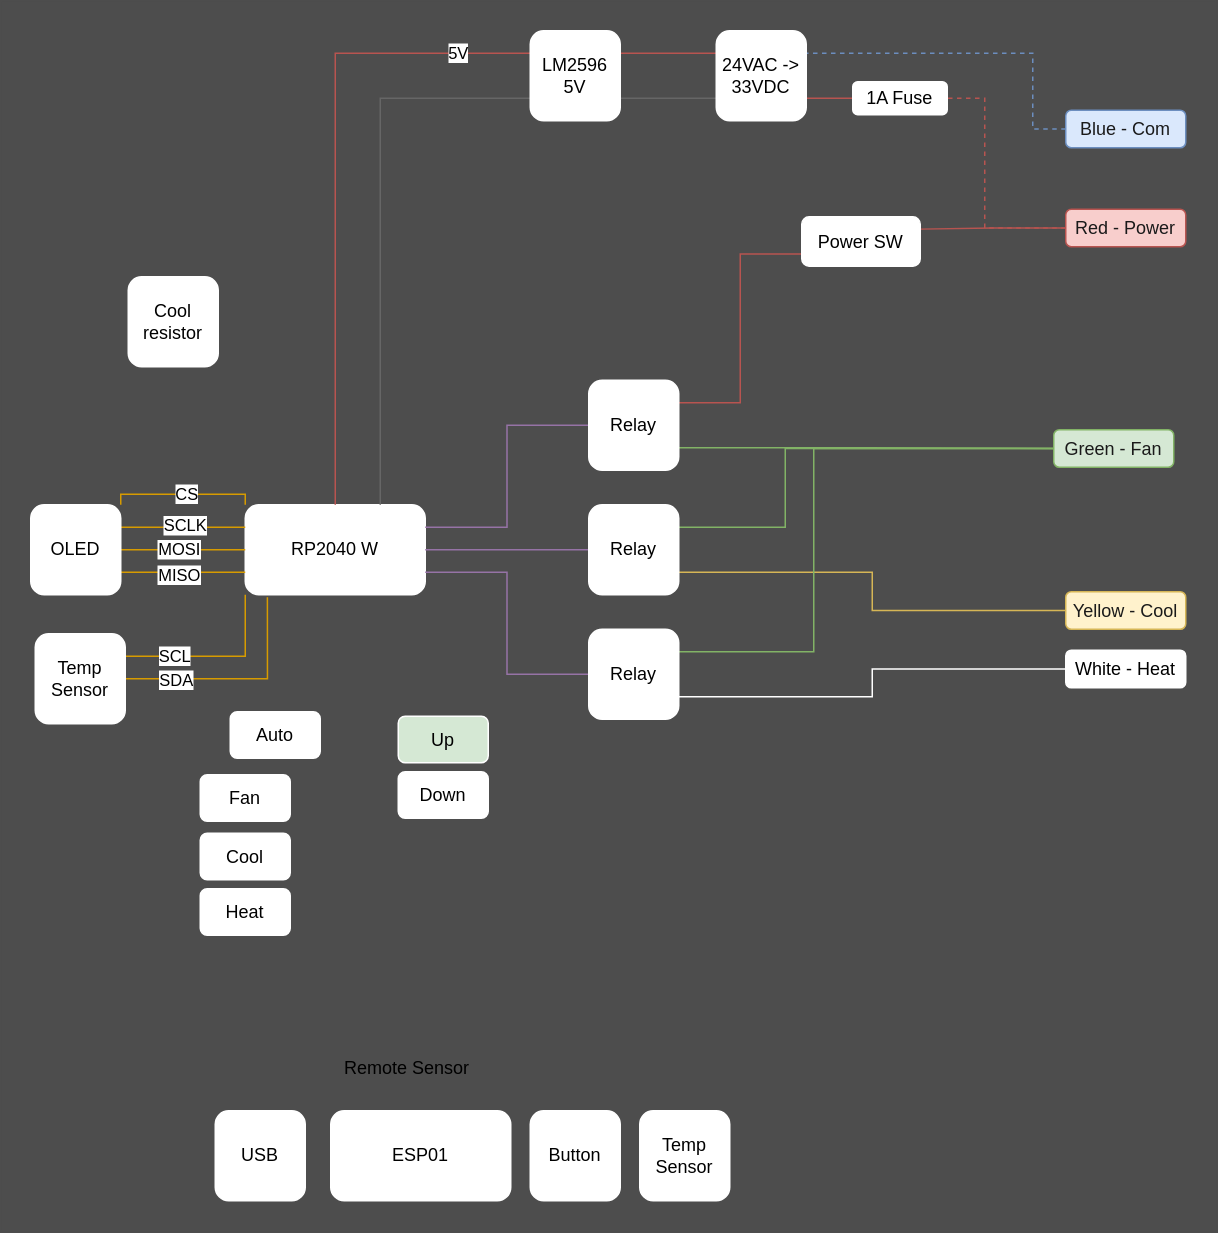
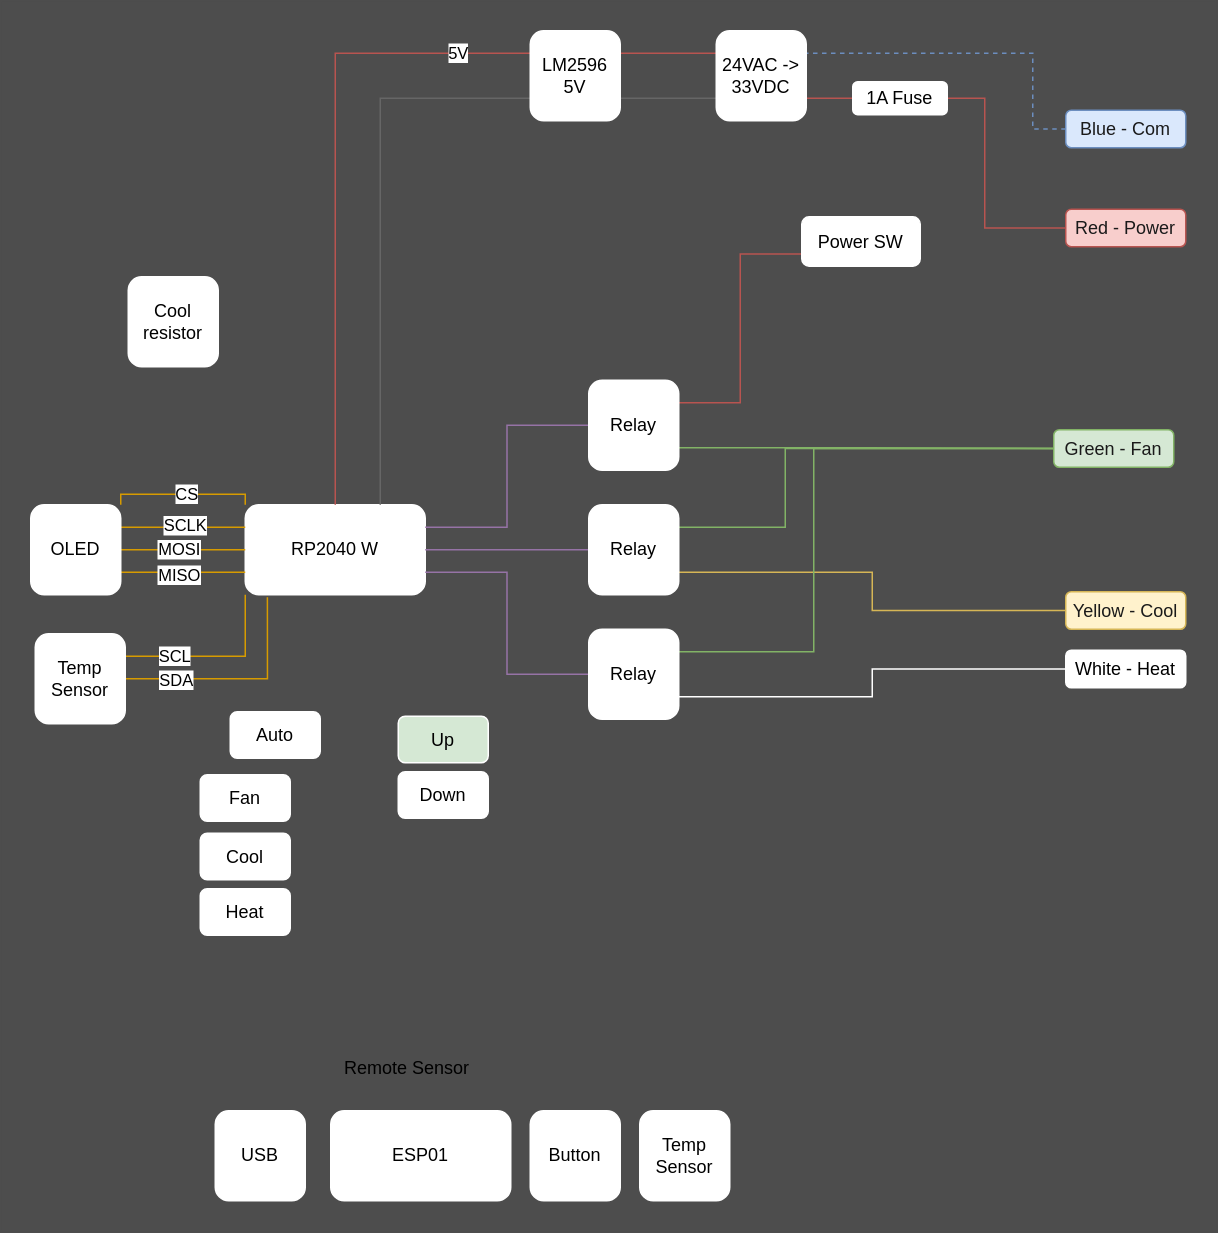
(985, 146) -> (985, 146)
(951, 229) -> none
